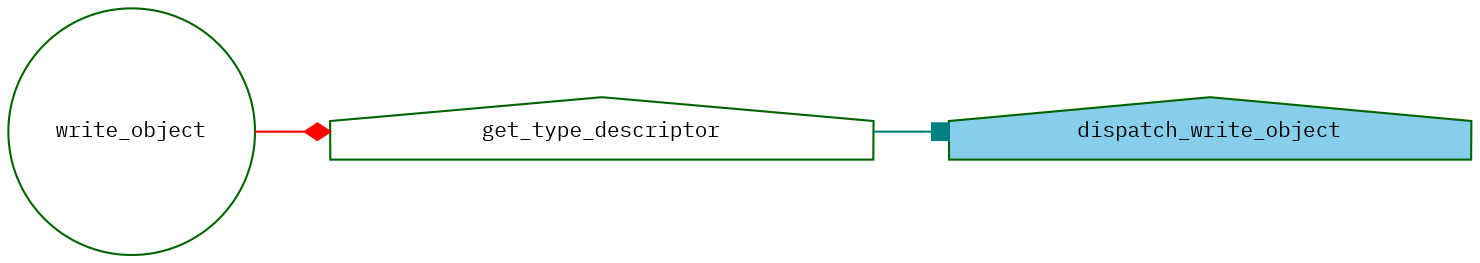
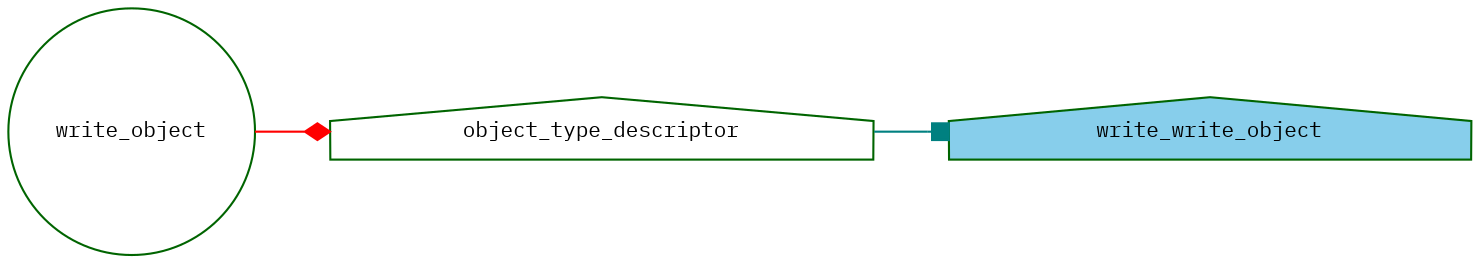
(602, 132) -> (602, 132)
(1210, 132) -> (1210, 132)
